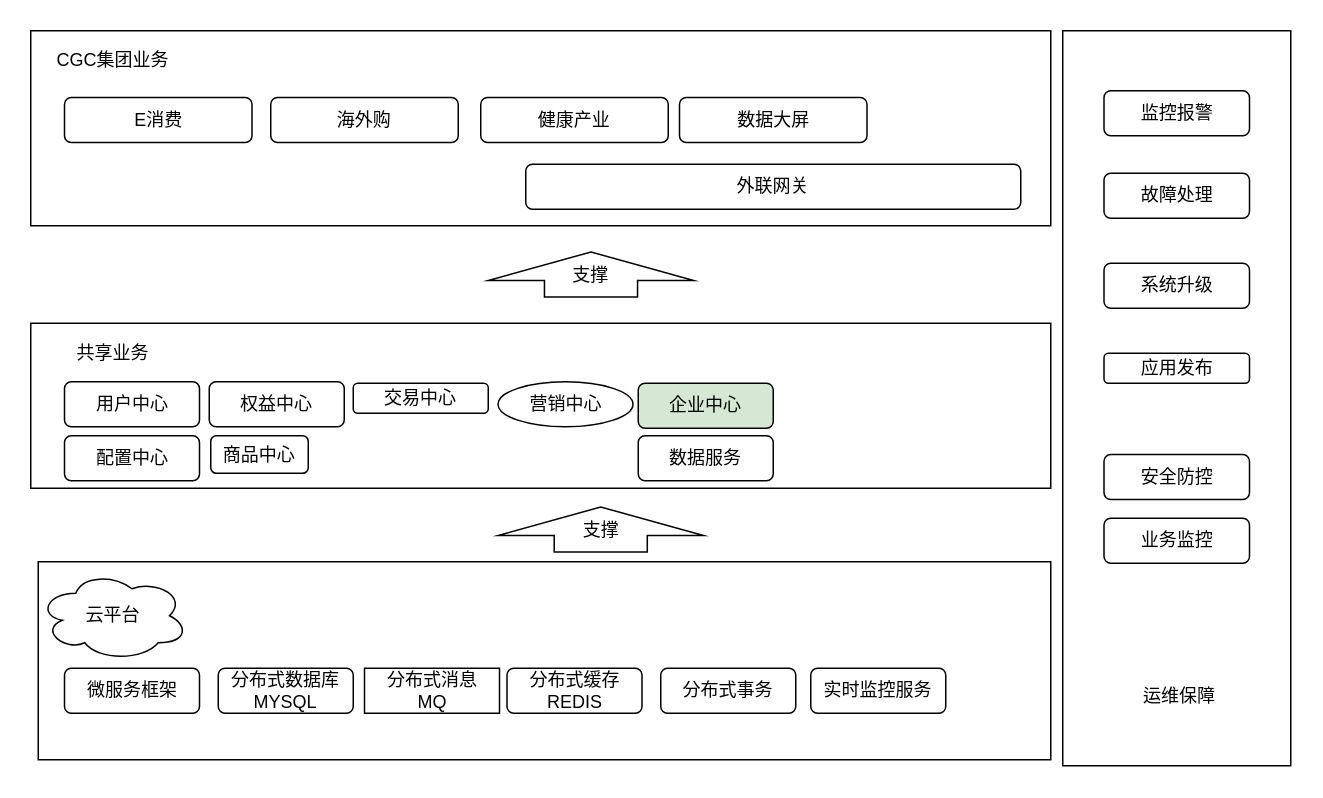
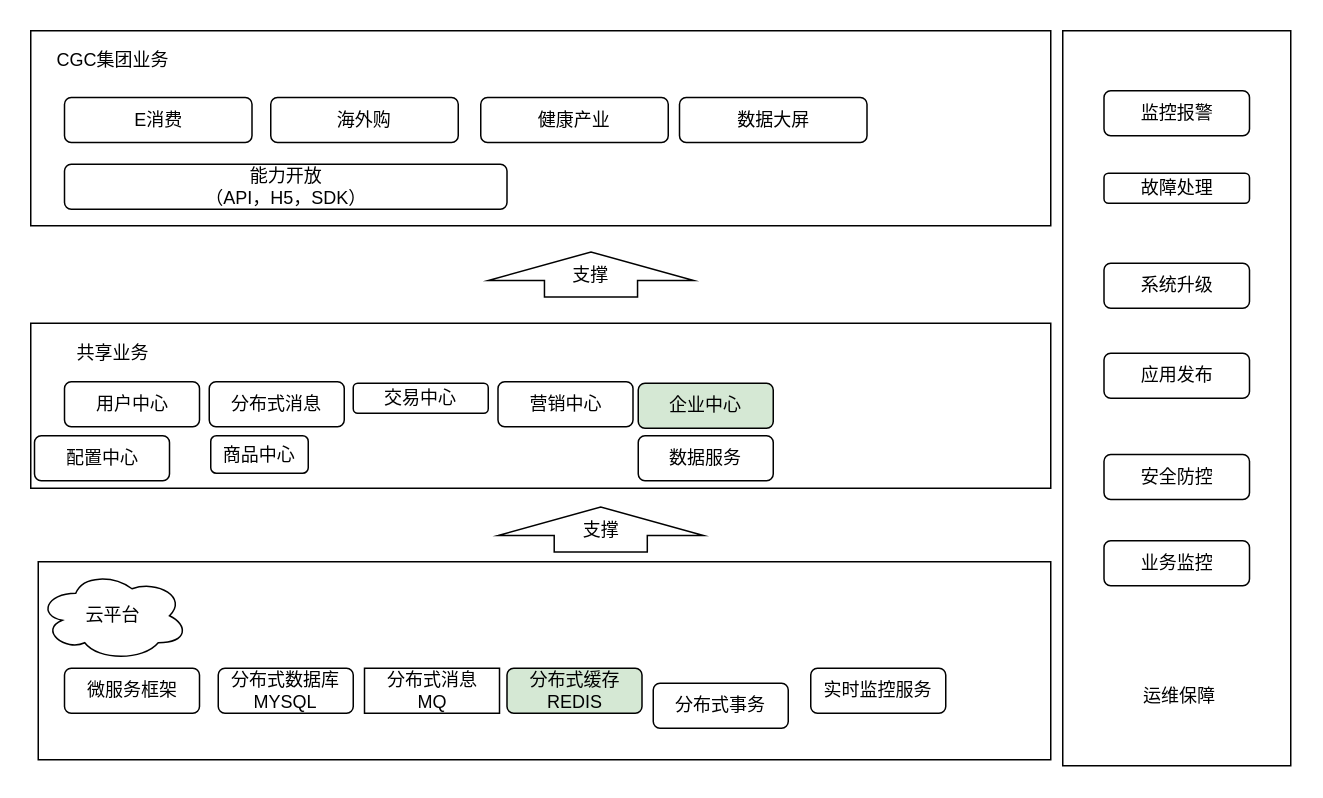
none -> (286, 187)
(773, 187) -> none
(1177, 196) -> (1177, 188)
(1177, 368) -> (1177, 376)
(277, 404) -> (277, 404)
(566, 404) -> (566, 404)
(132, 458) -> (102, 458)
(1177, 541) -> (1177, 563)
(575, 691) -> (575, 691)
(728, 691) -> (721, 706)
